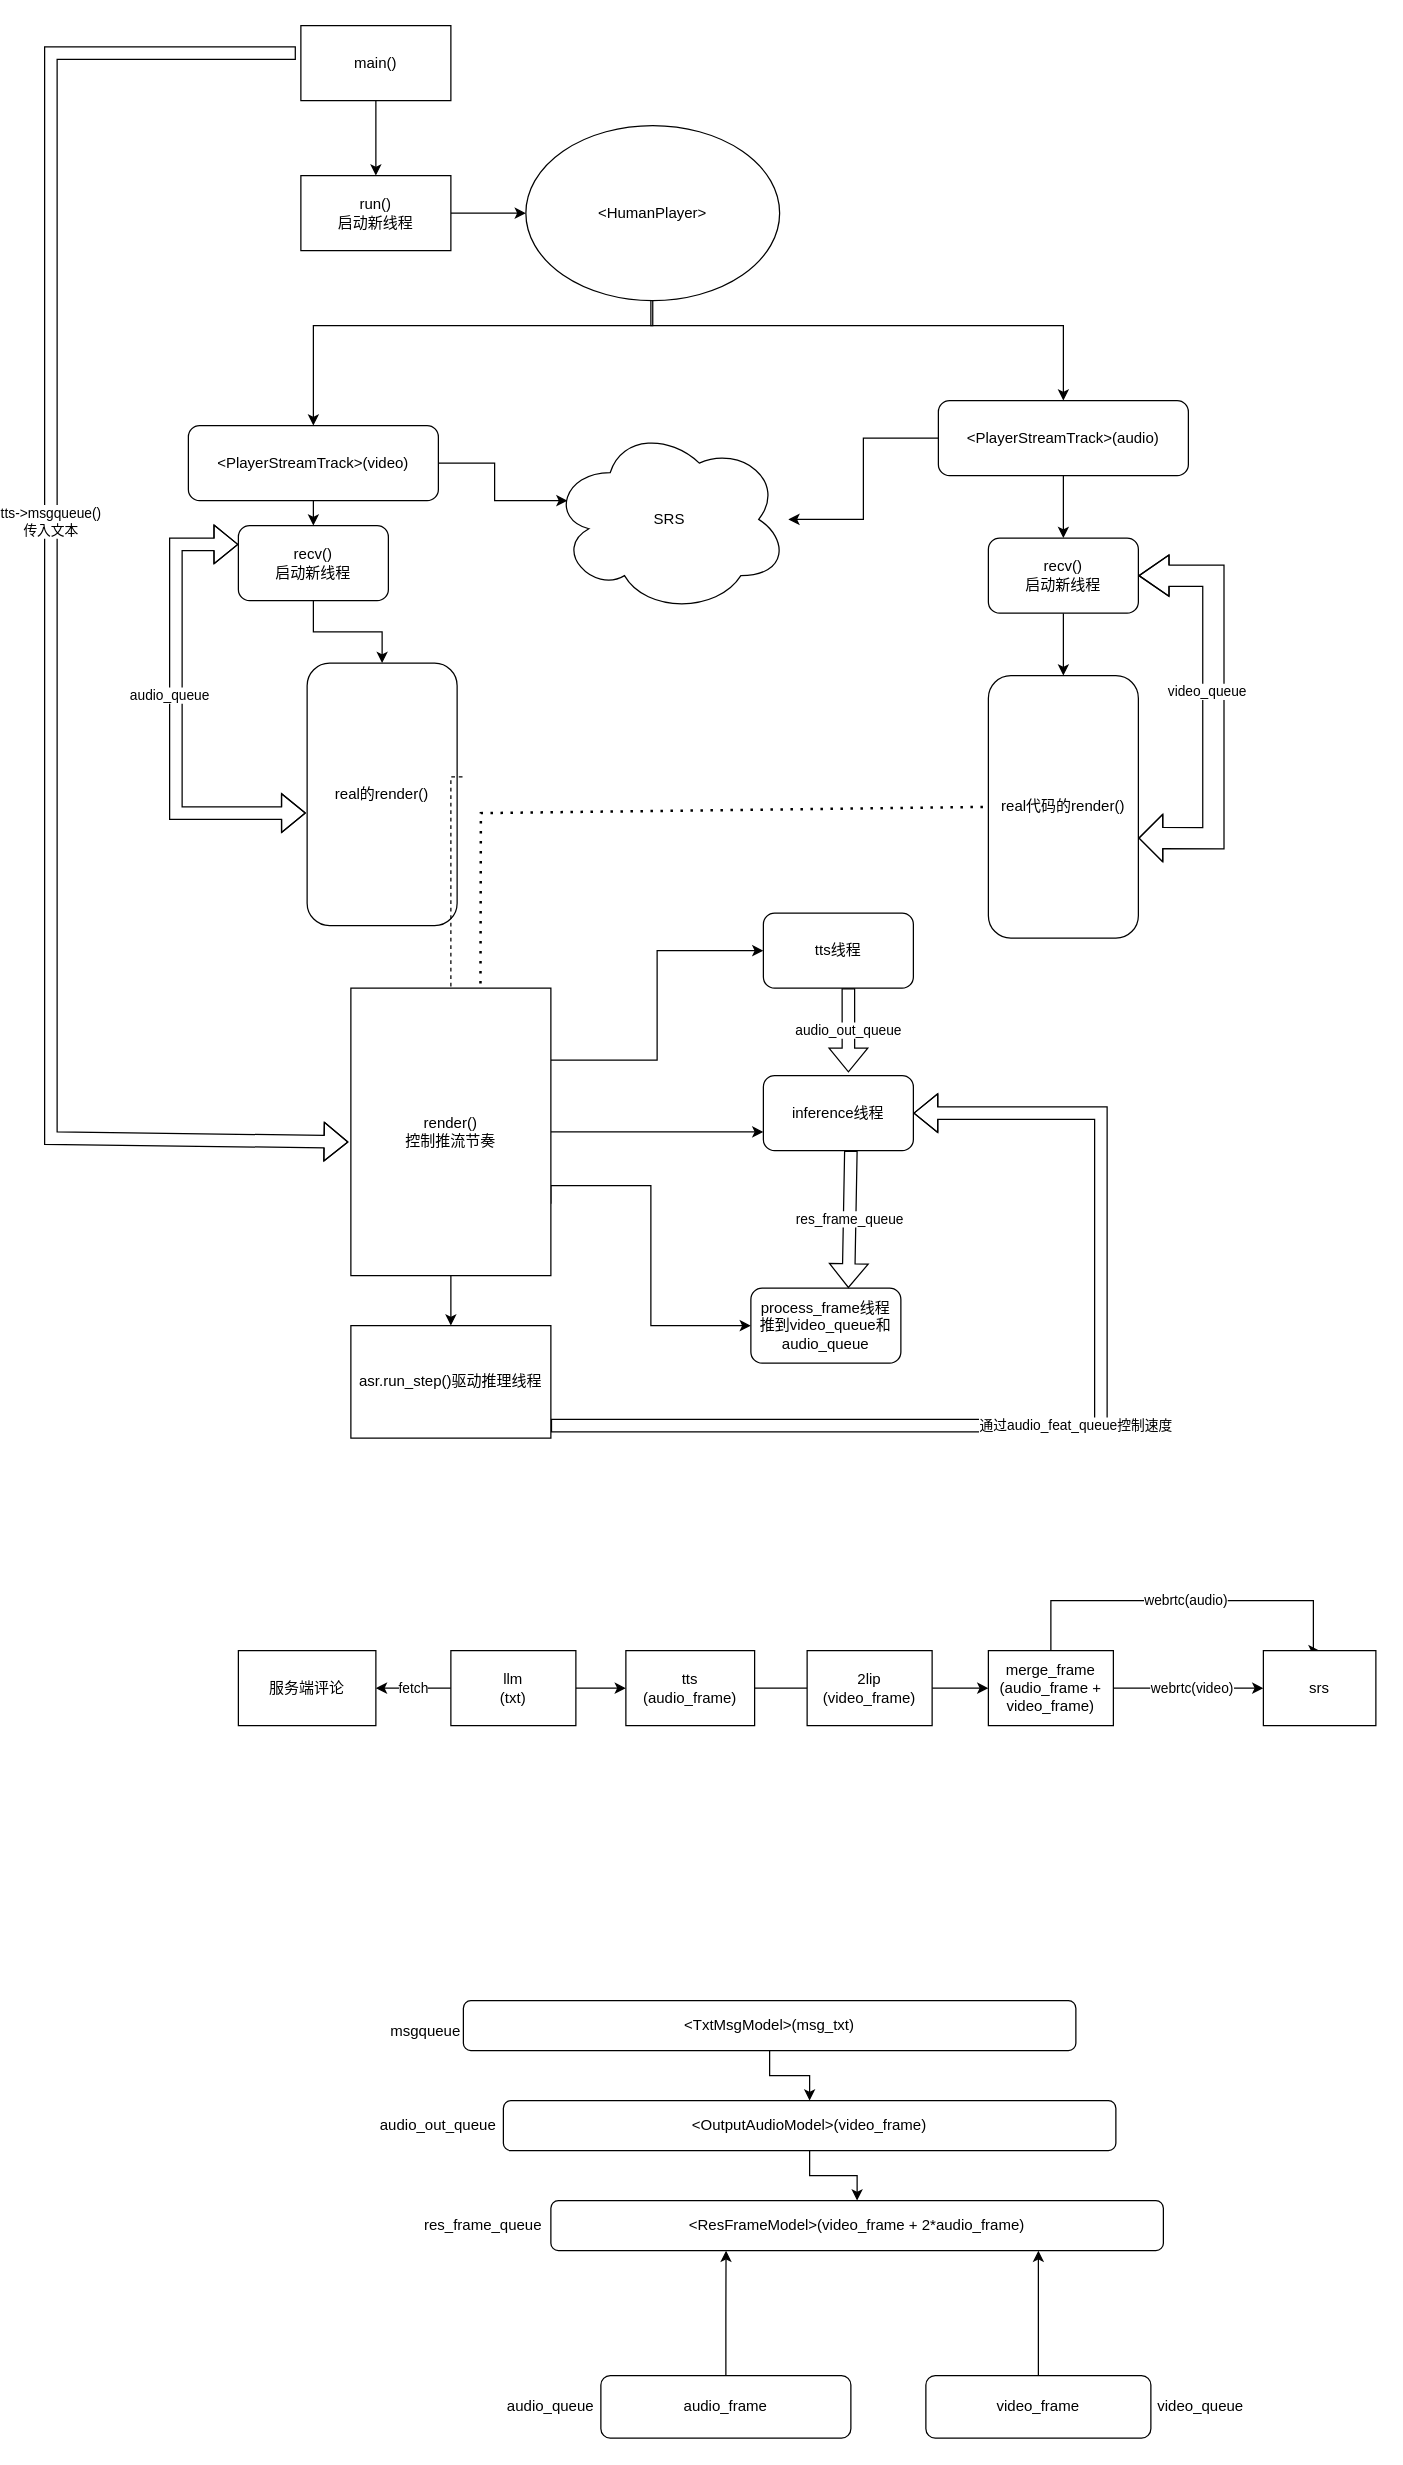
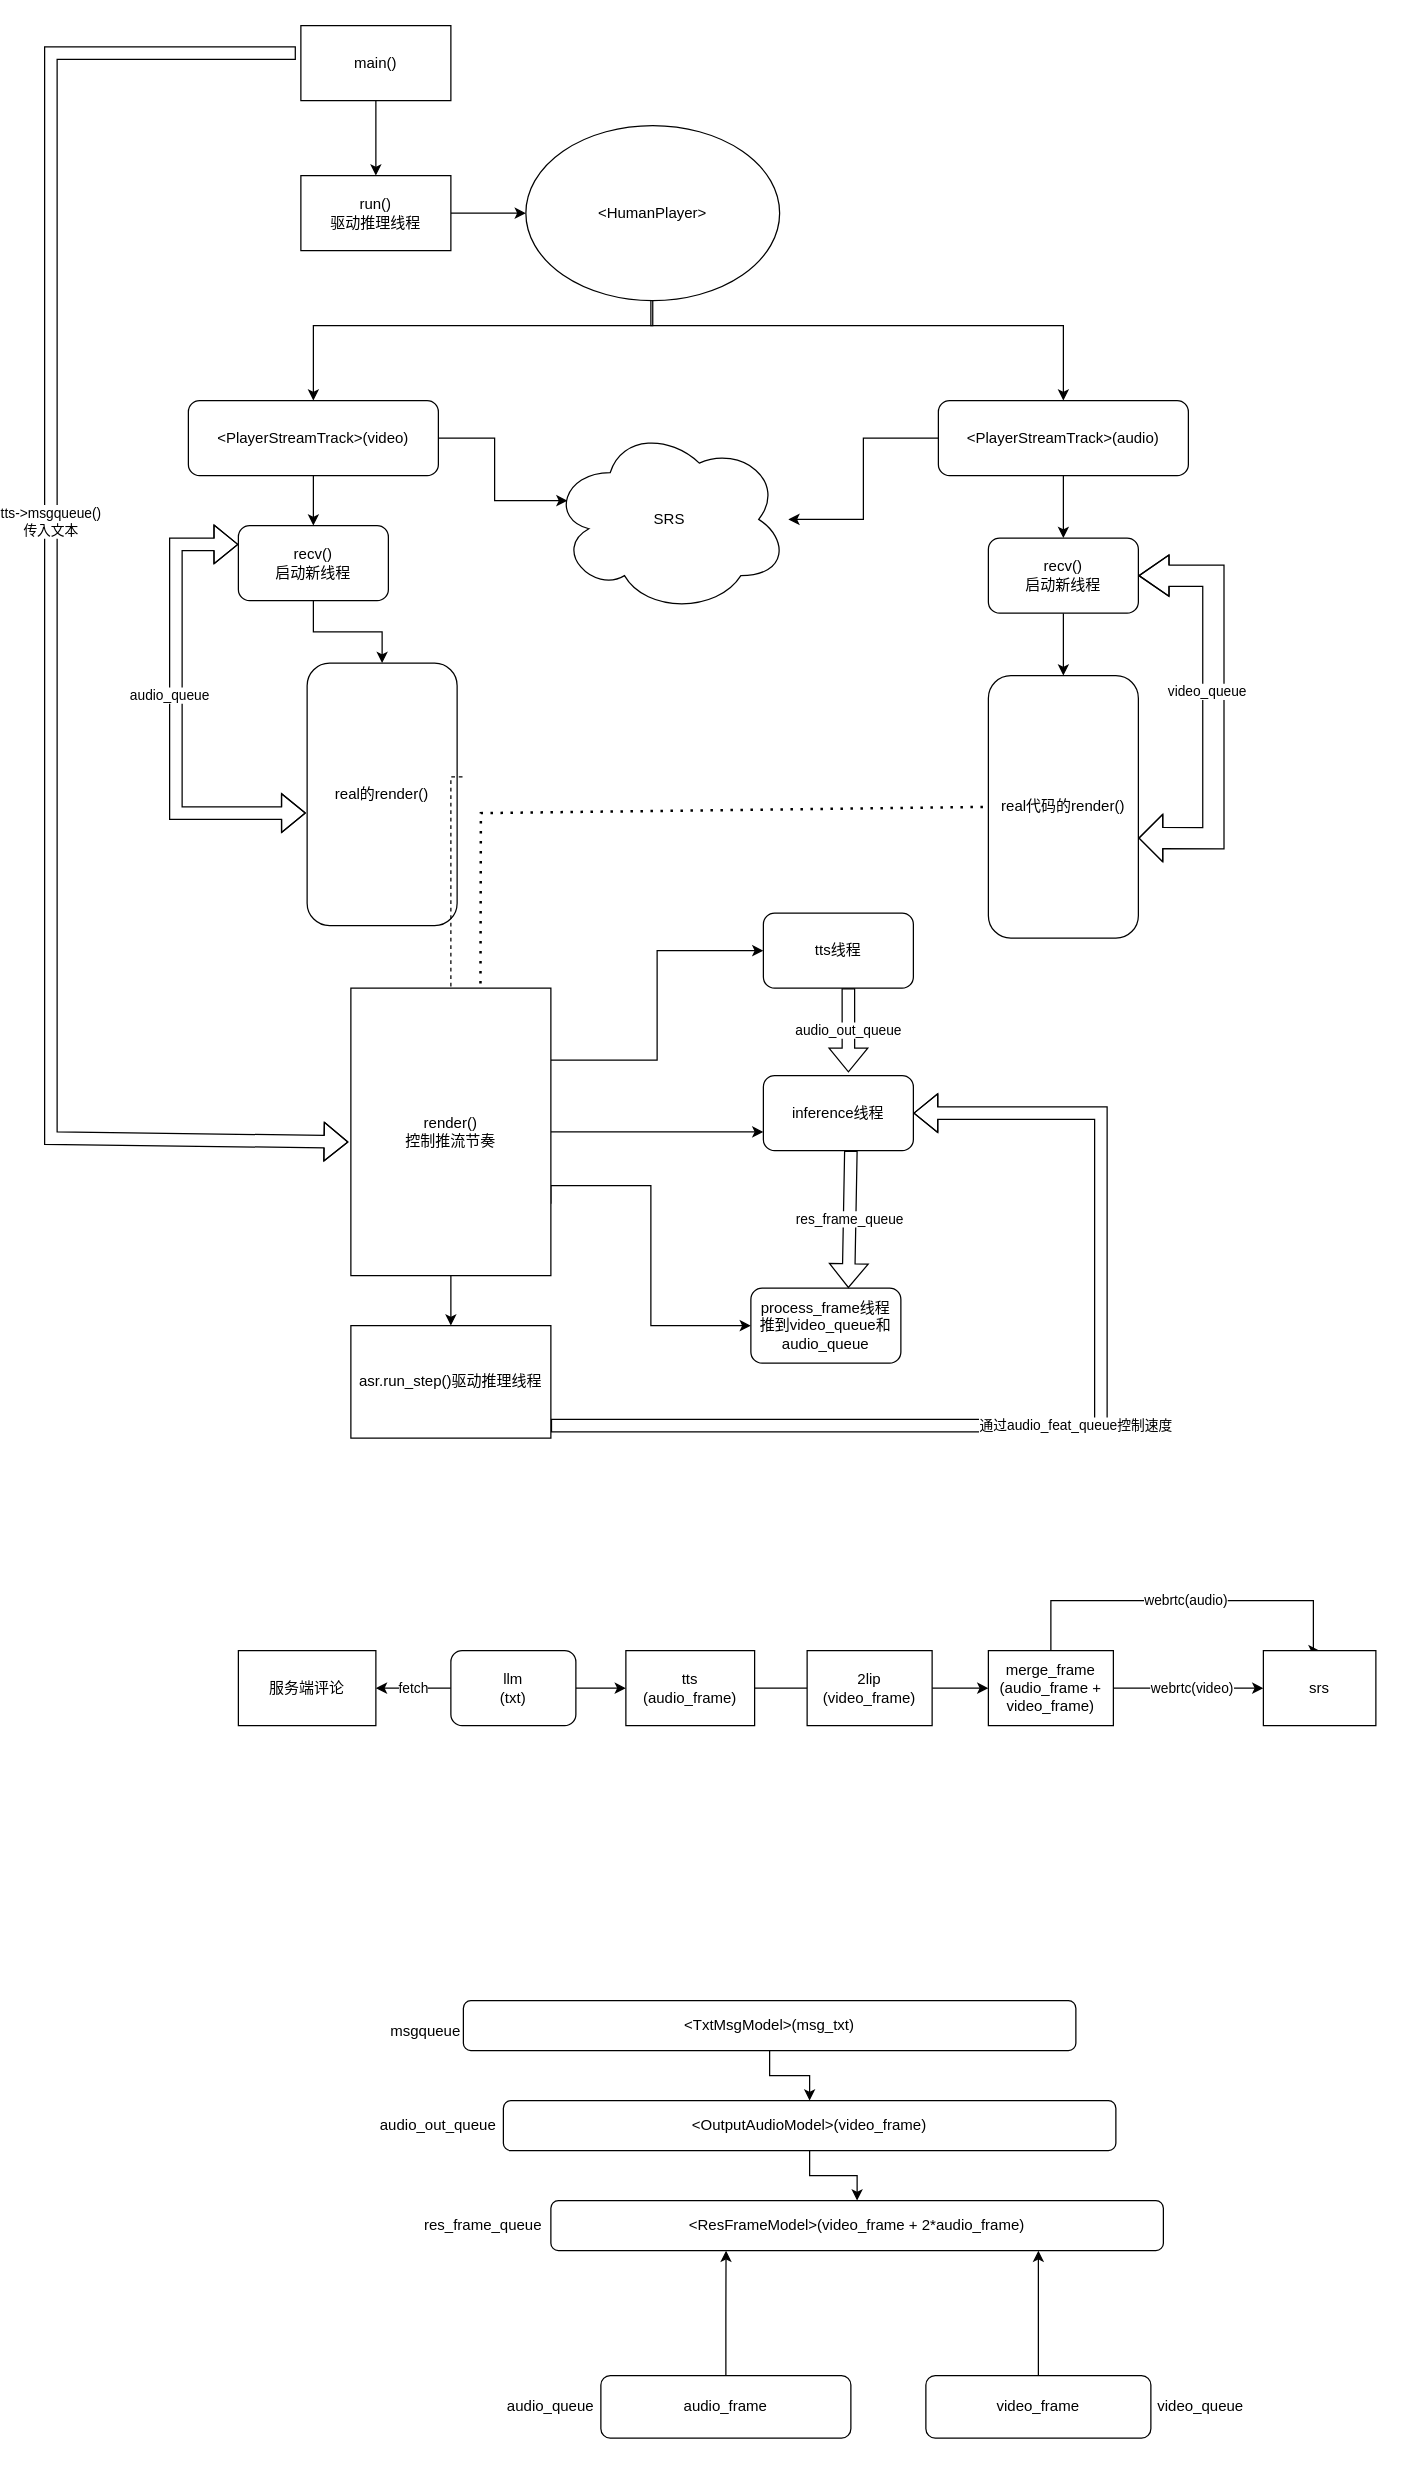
(376, 213) -> (376, 213)
(313, 463) -> (313, 438)
(513, 1688) -> (513, 1688)
